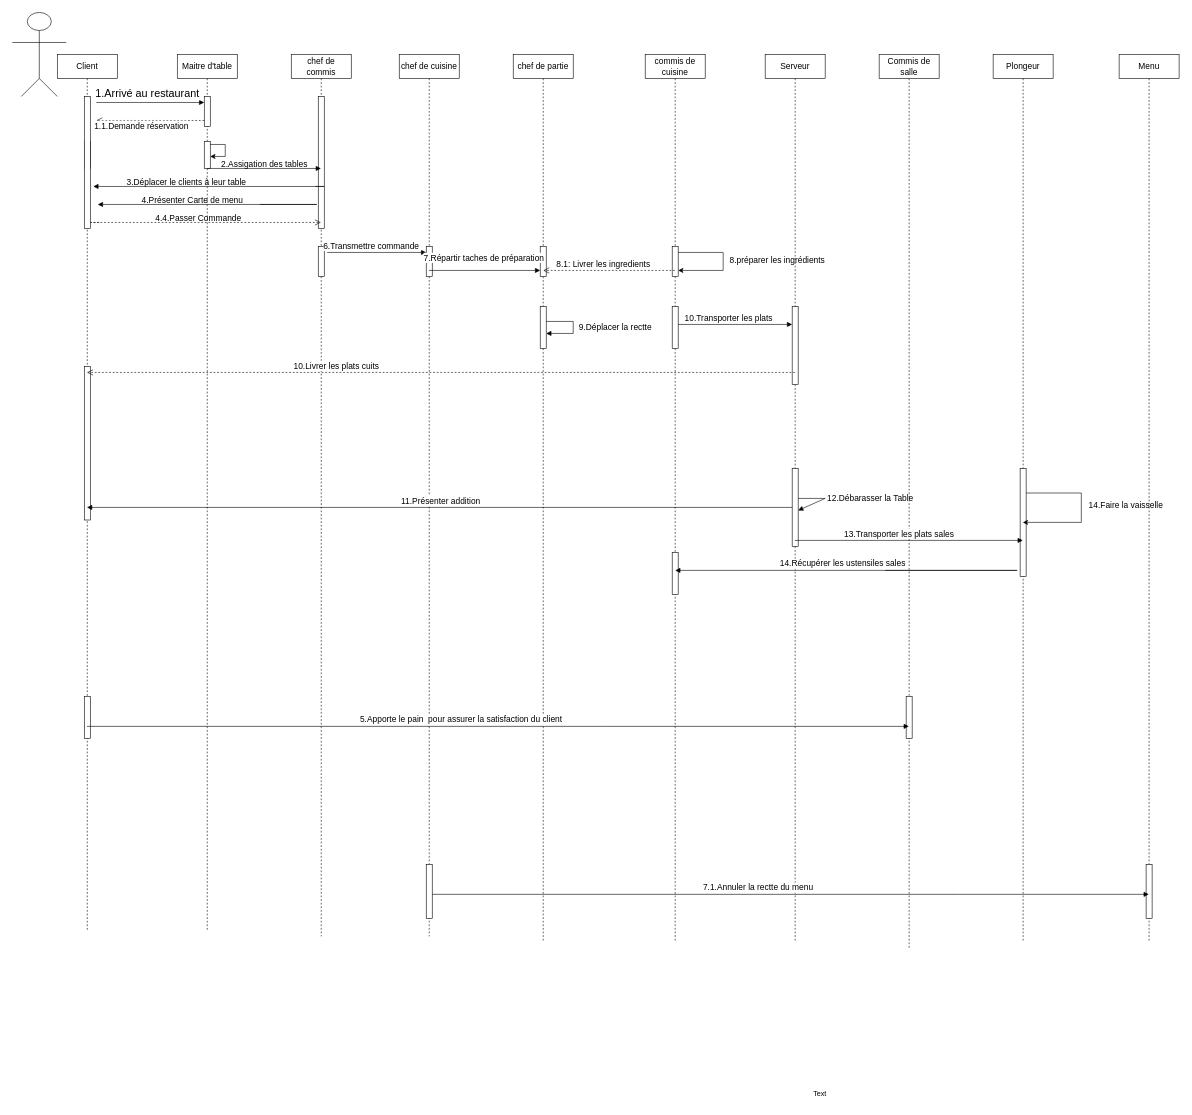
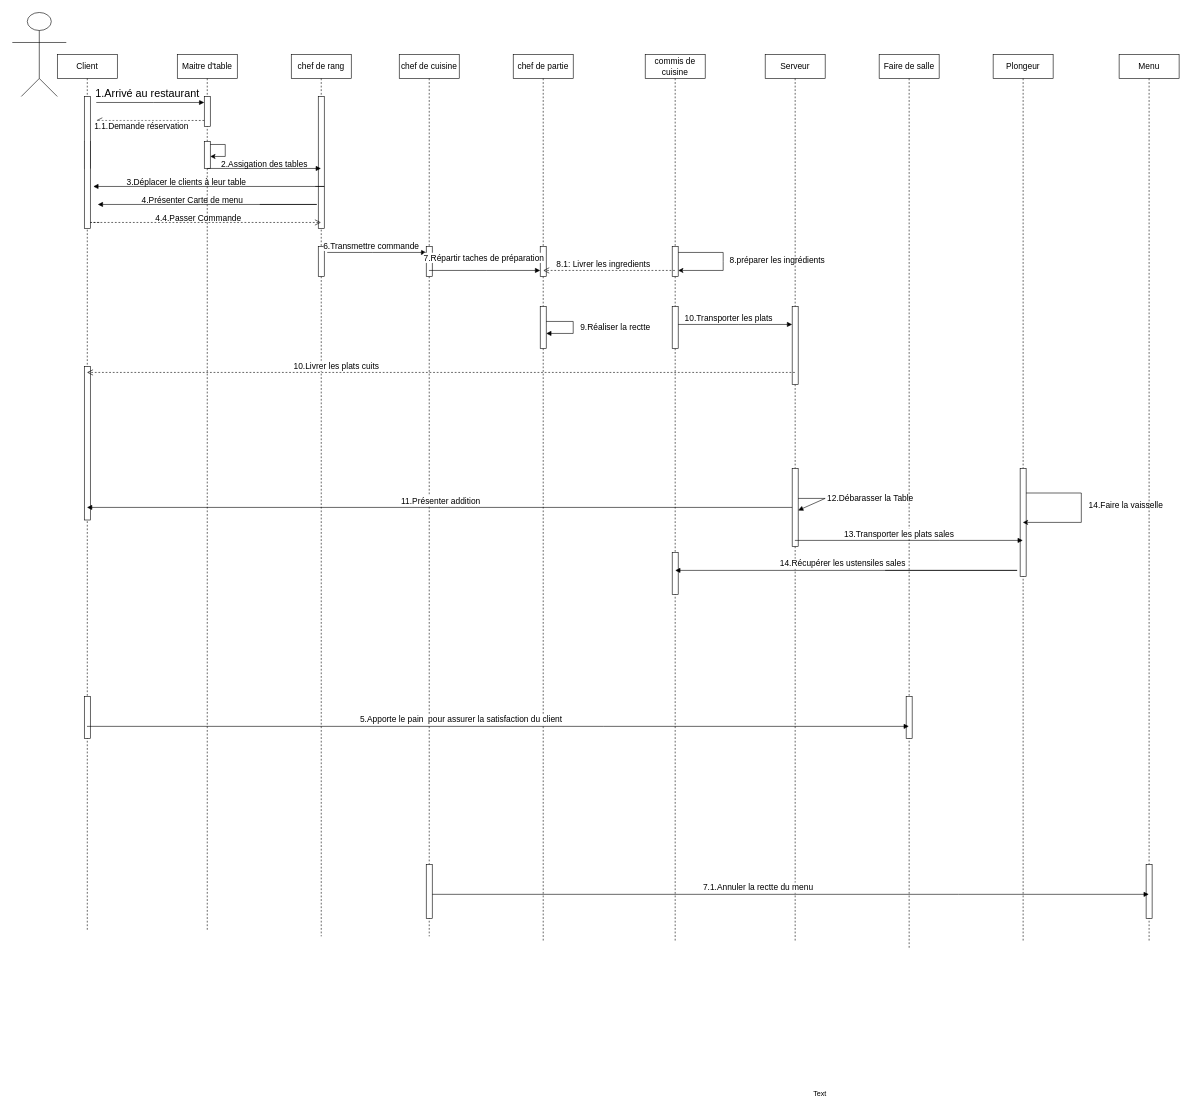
(321, 66) -> (321, 66)
(909, 66) -> (909, 66)
(616, 327) -> (616, 327)
